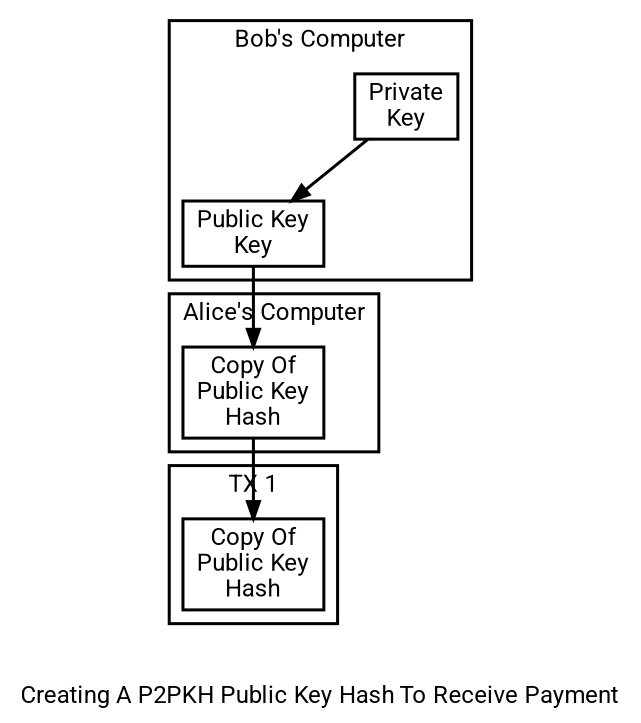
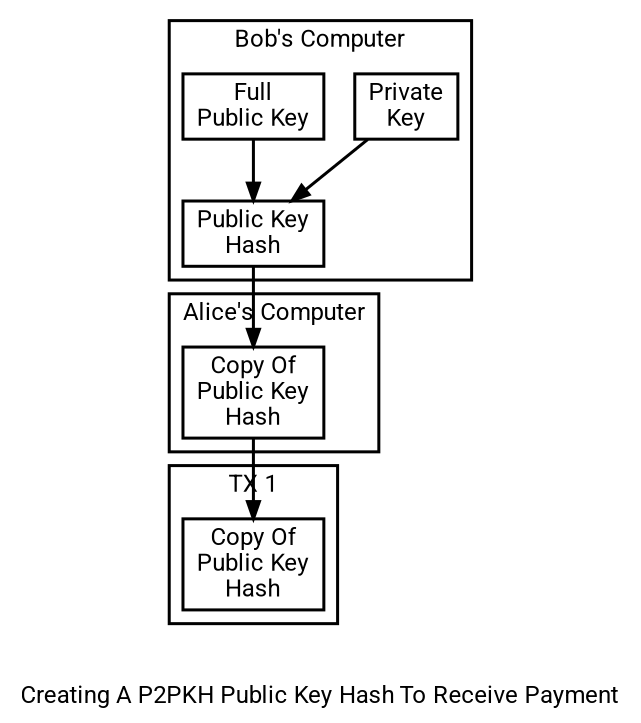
none -> (253, 107)
(253, 234) -> (253, 234)
